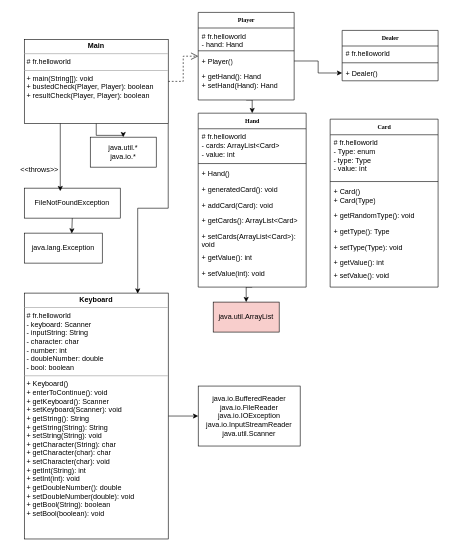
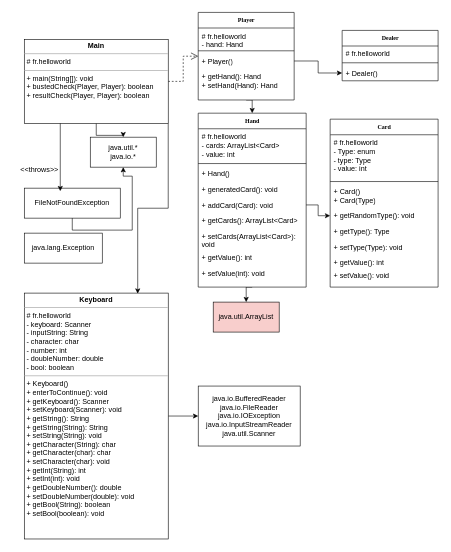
none -> (320, 216)
(72, 228) -> (123, 175)
